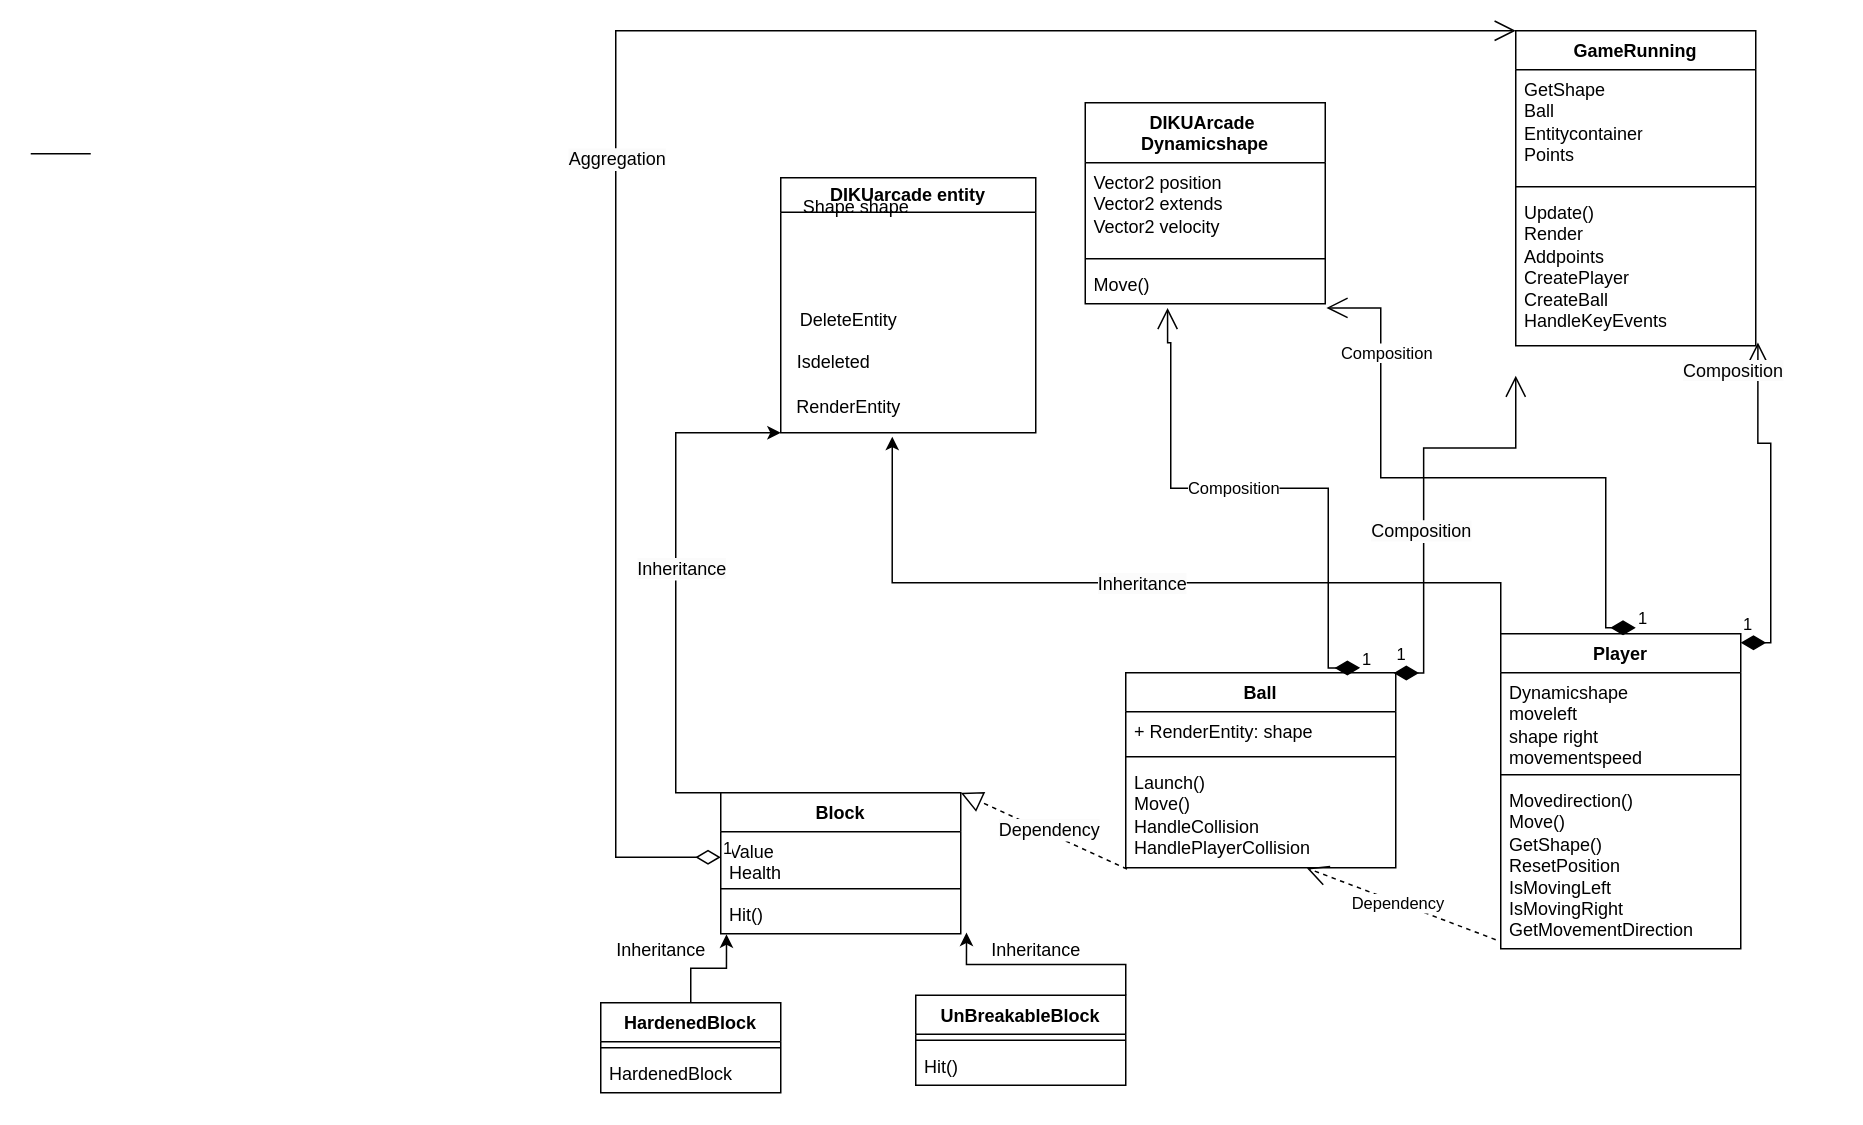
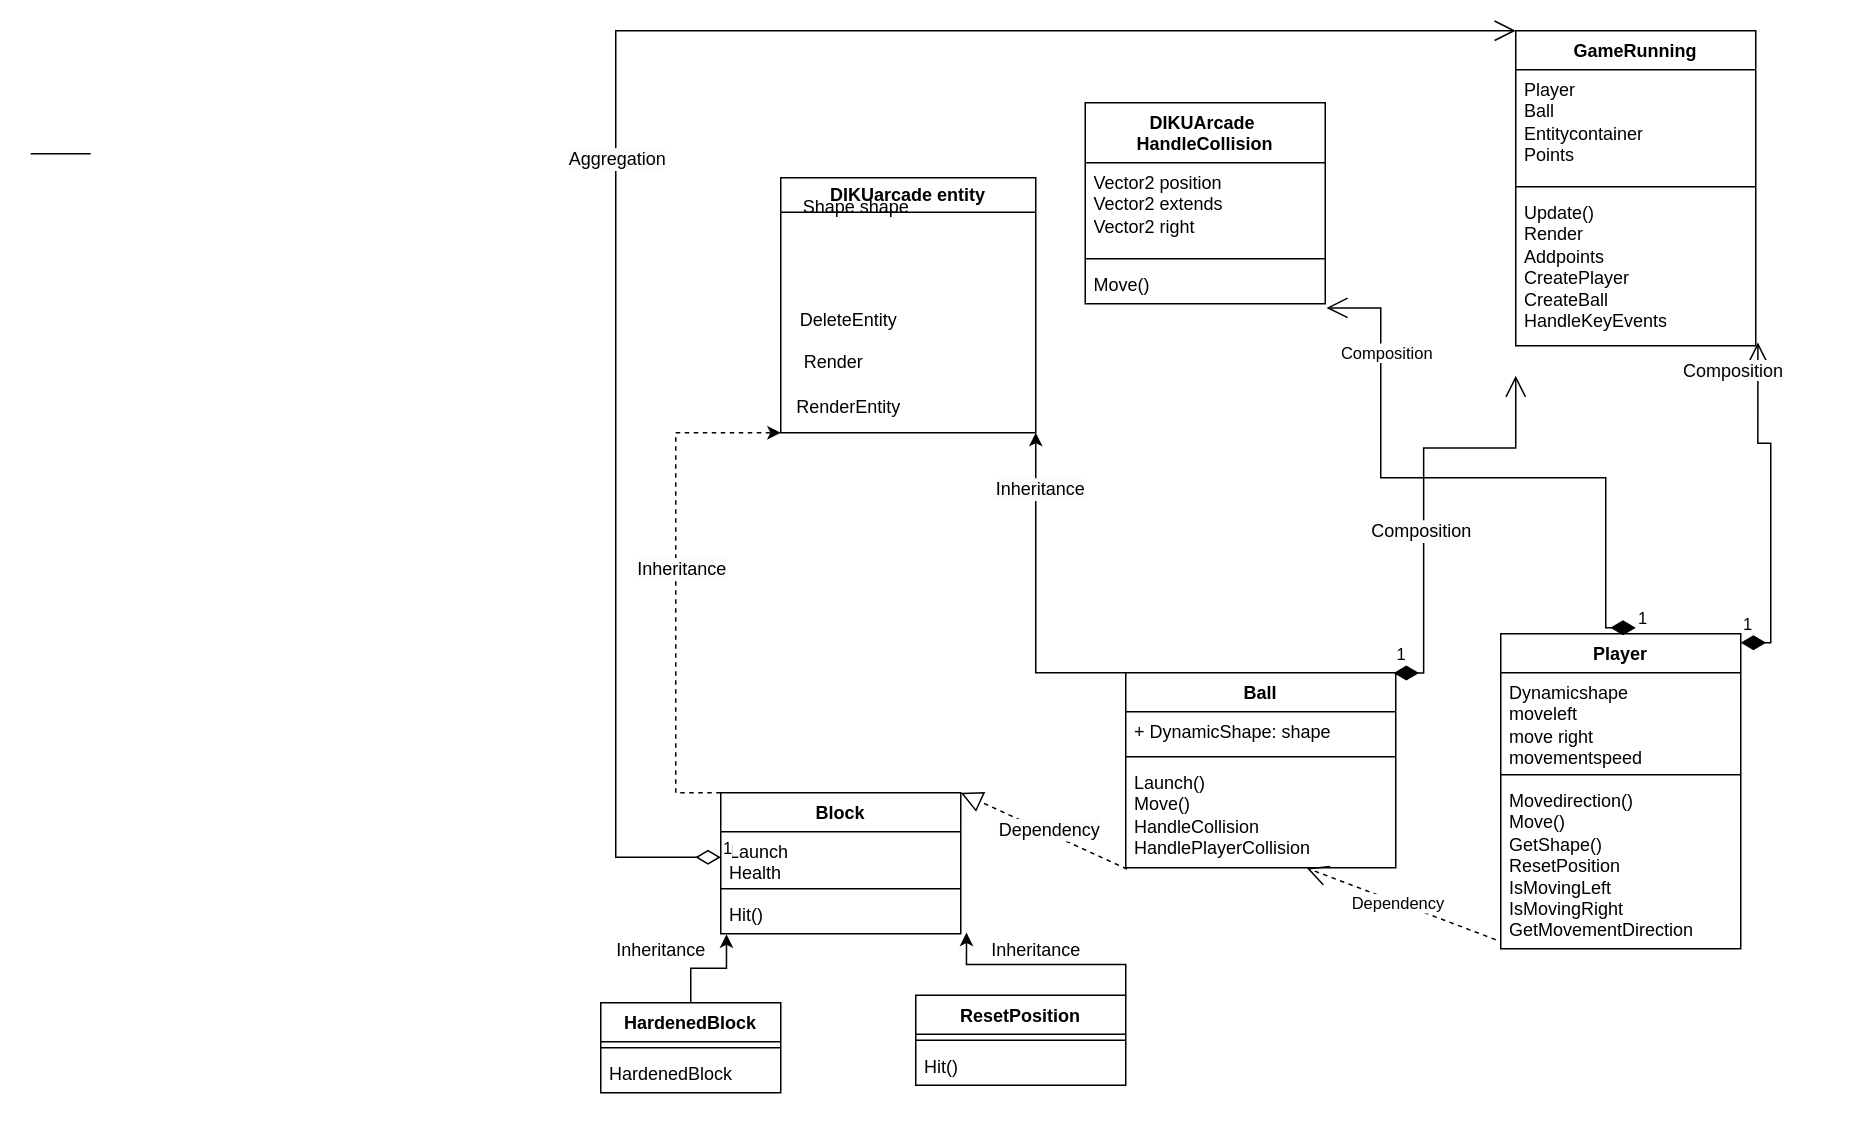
(1596, 123) -> (1596, 123)
(1205, 135) -> (1205, 135)
(1168, 206) -> (1168, 206)
(834, 362) -> (834, 362)
(1253, 488) -> none
(1154, 583) -> none
none -> (1036, 603)
(676, 710) -> (676, 710)
(1575, 726) -> (1575, 726)
(1231, 733) -> (1231, 733)
(758, 864) -> (760, 864)
(1021, 1017) -> (1021, 1017)
